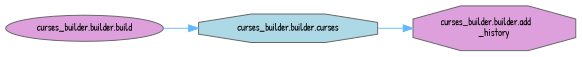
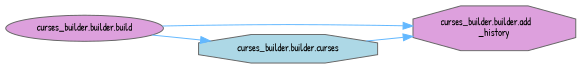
none -> (283, 25)
